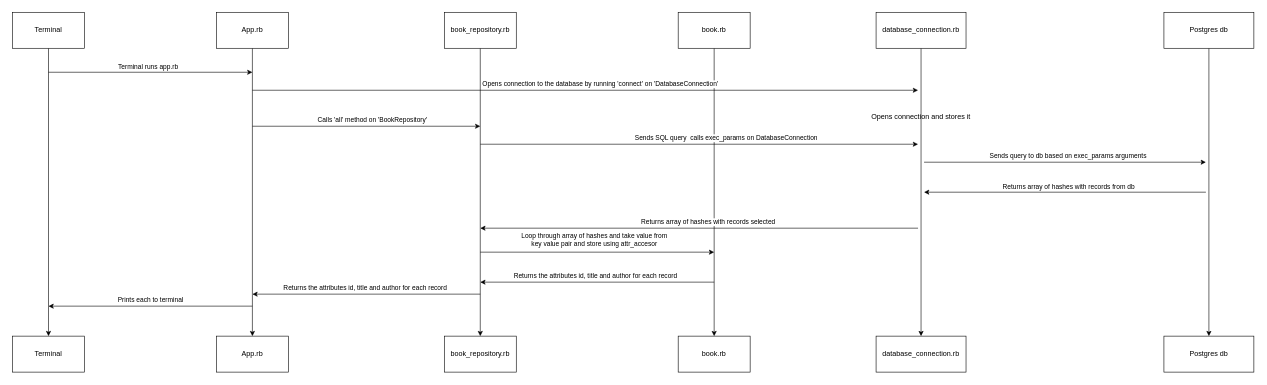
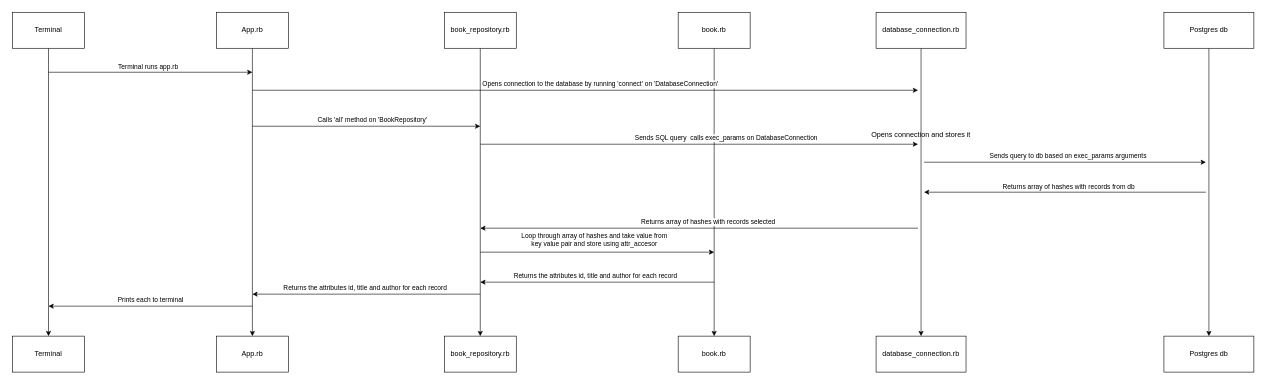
(921, 117) -> (921, 135)
